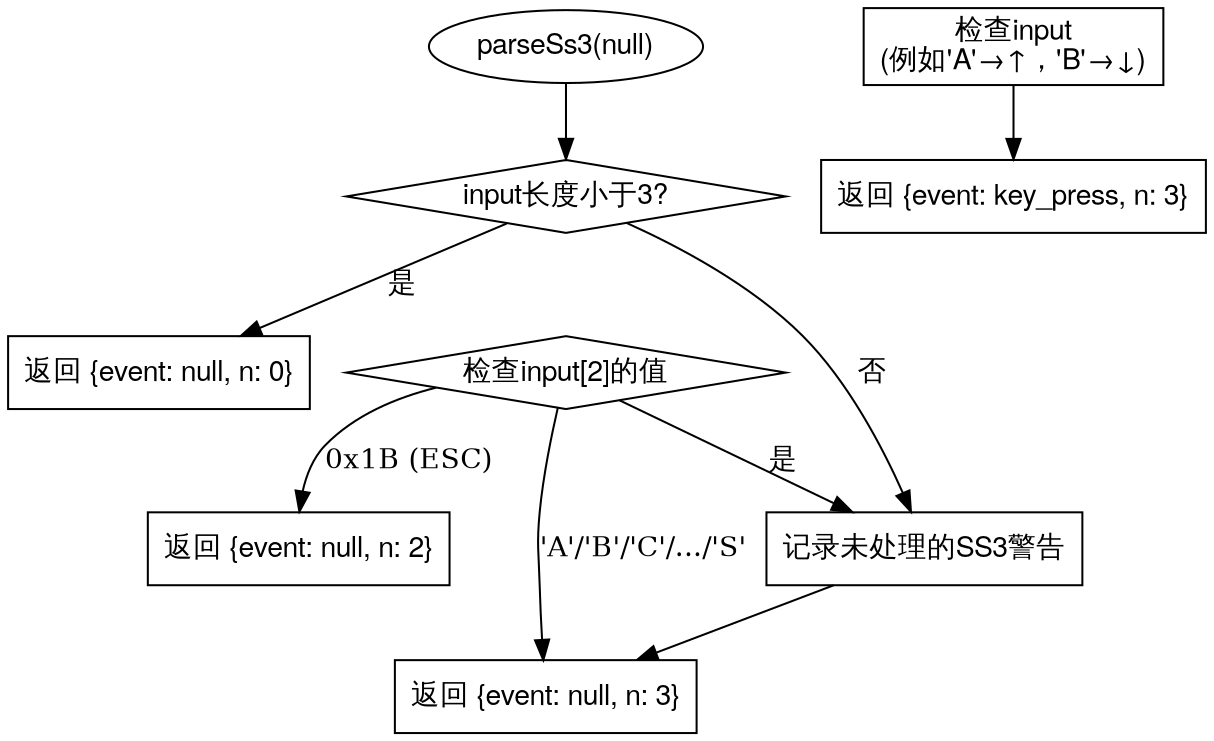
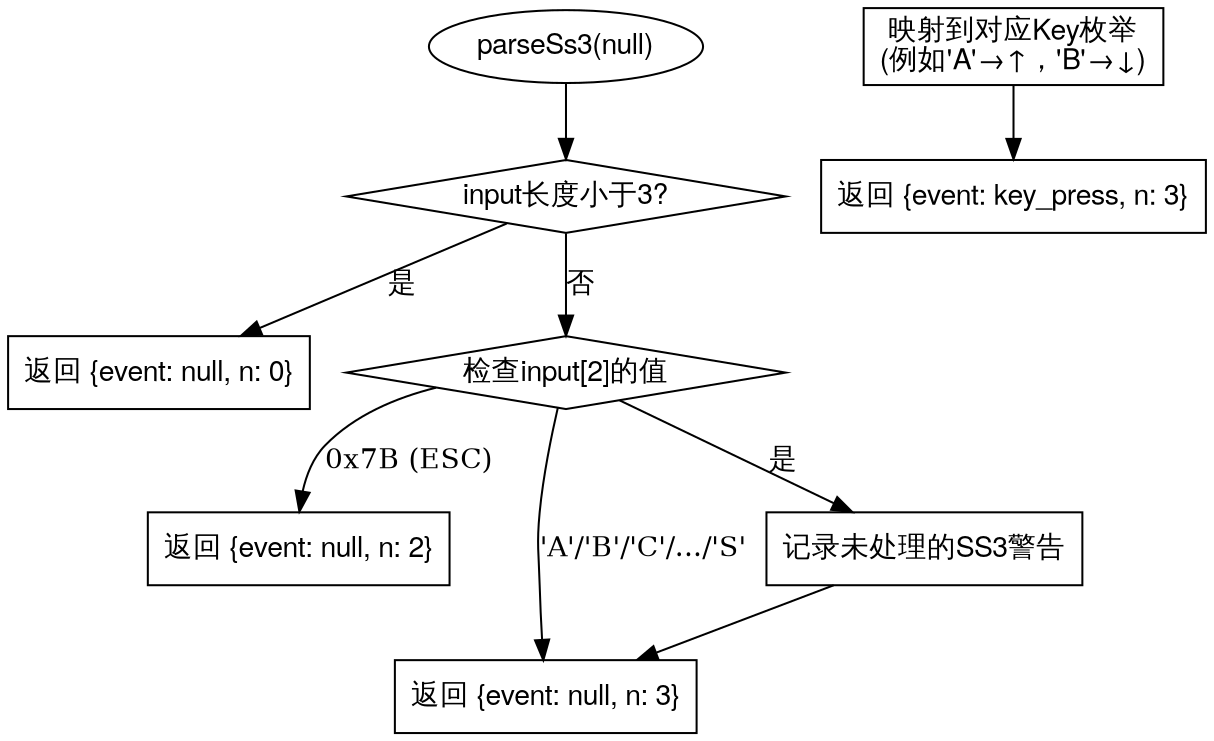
(1014, 47) -> (1014, 47)
(794, 328) -> (566, 274)
(409, 461) -> (409, 461)
